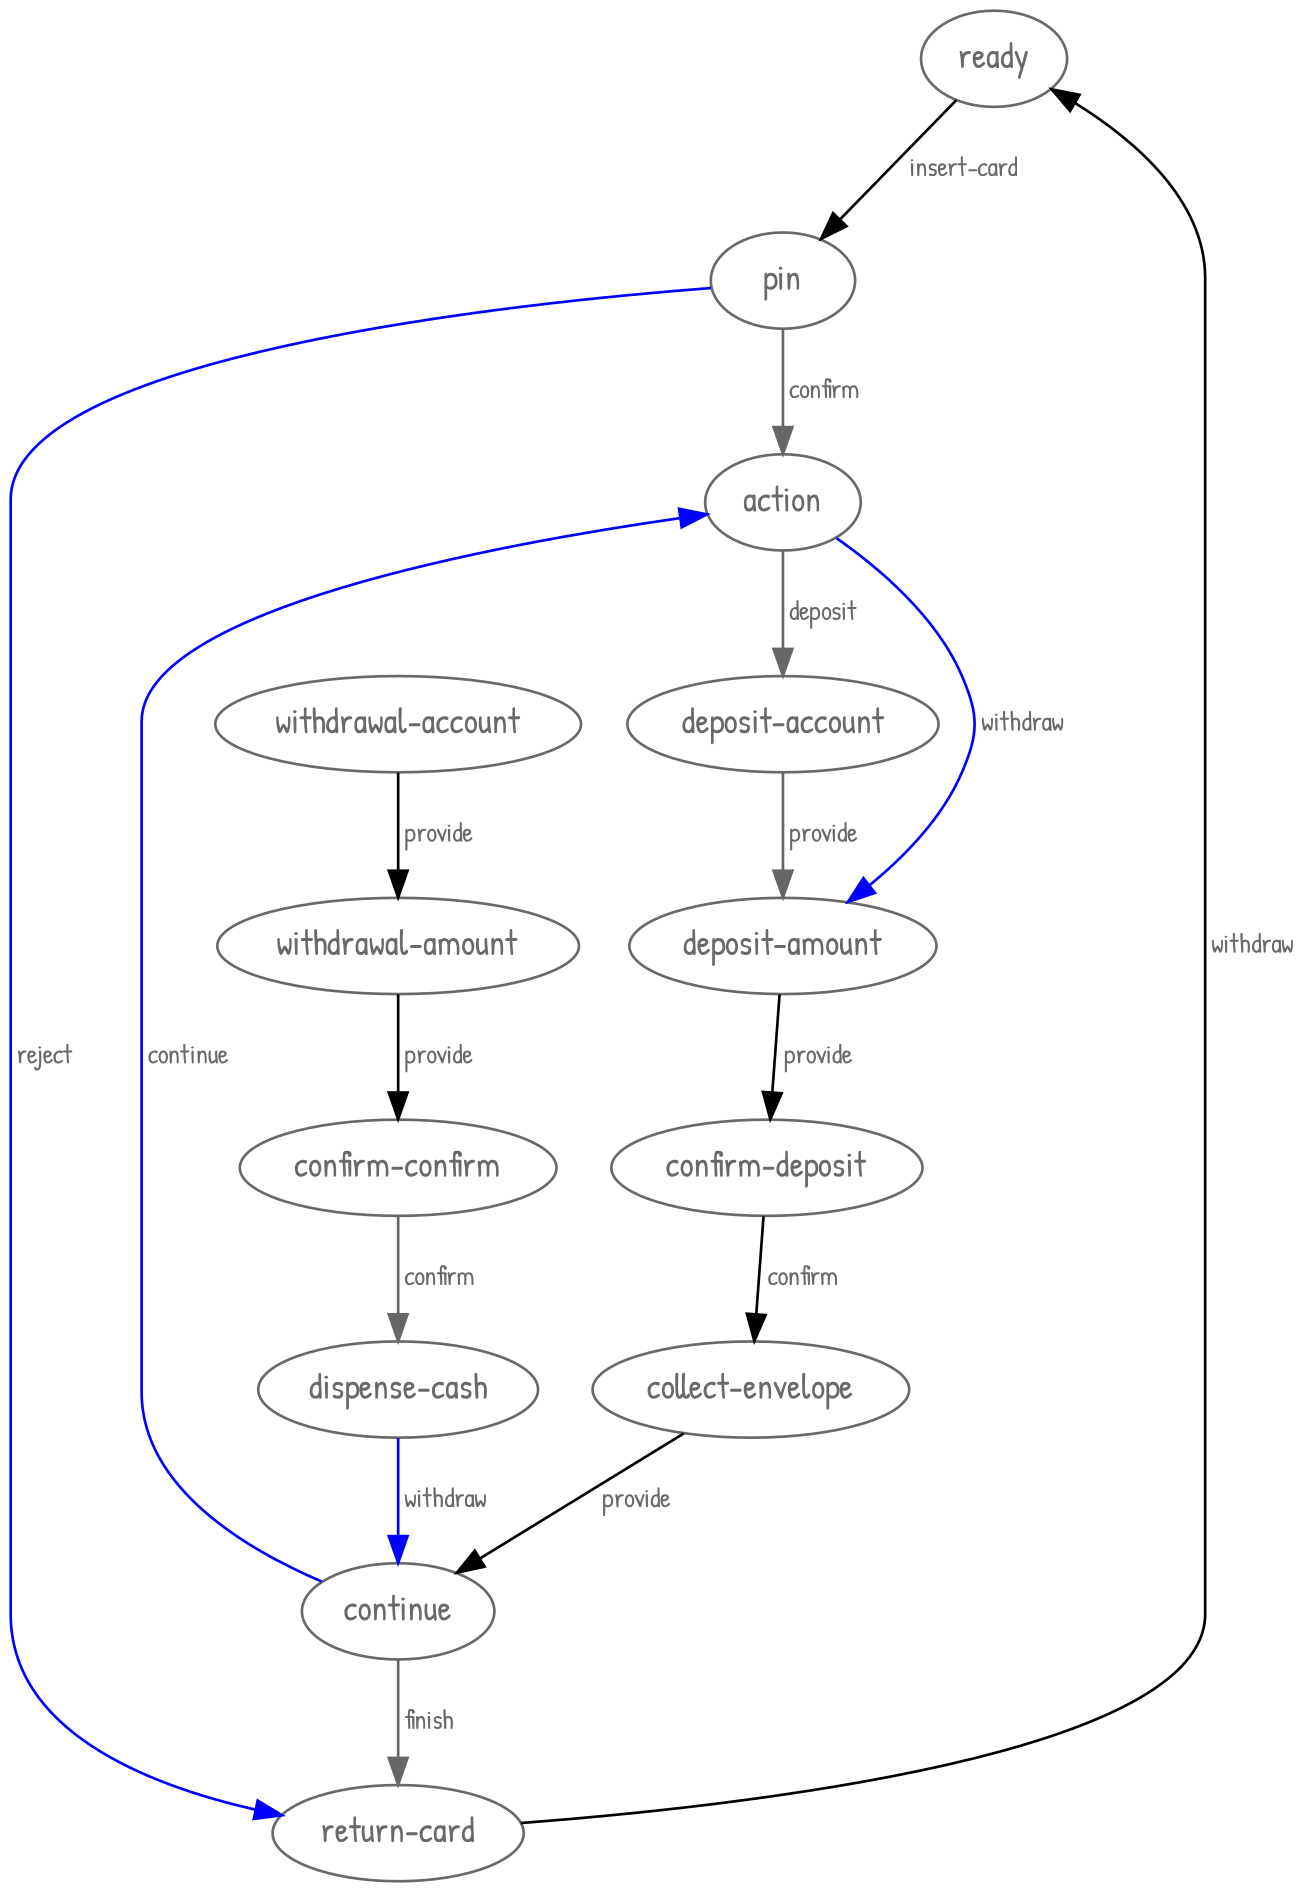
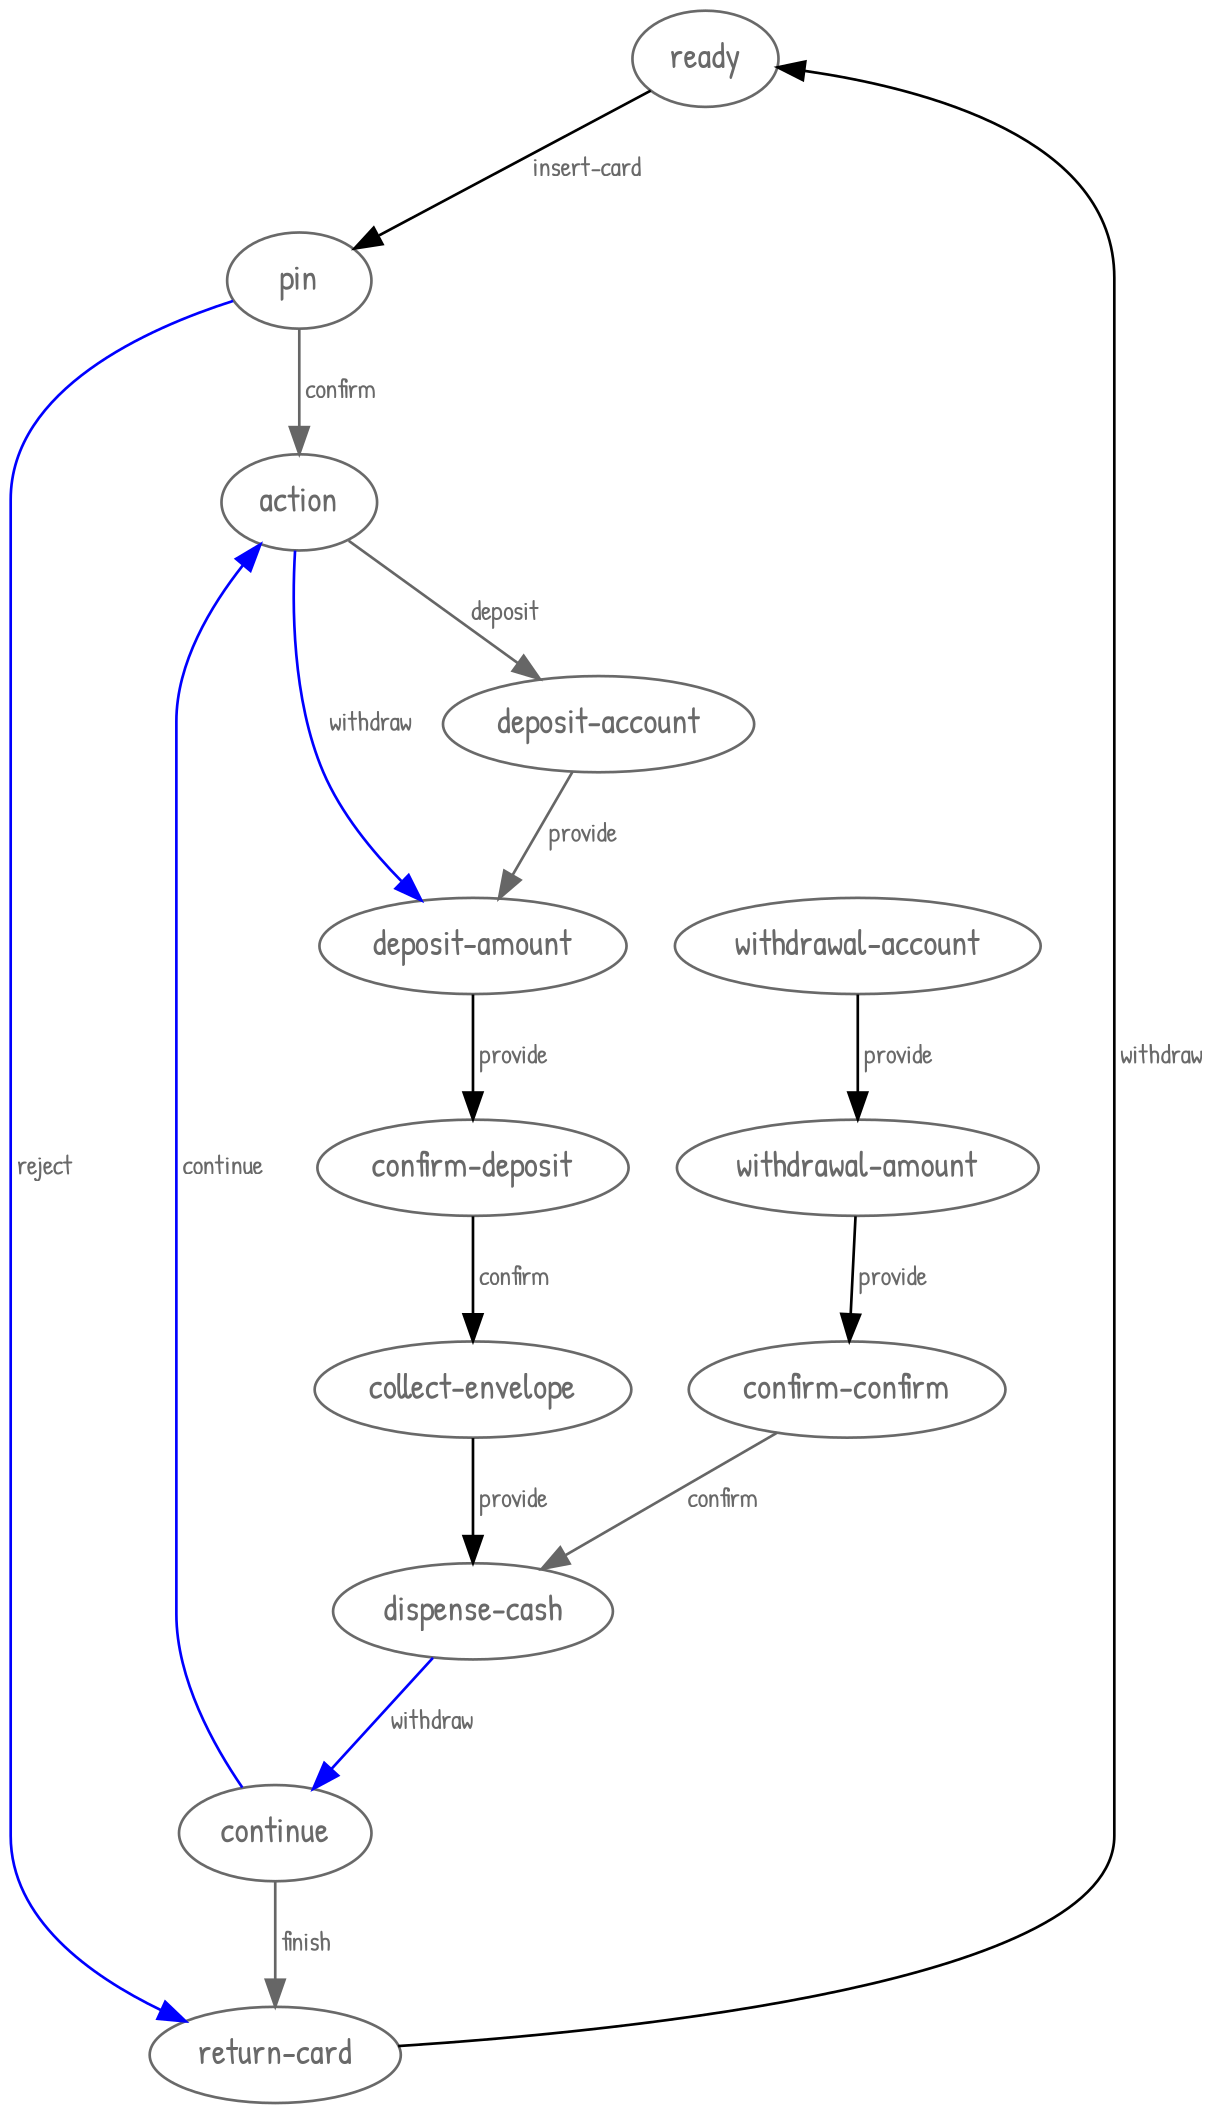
(582, 1496) -> (473, 1487)
